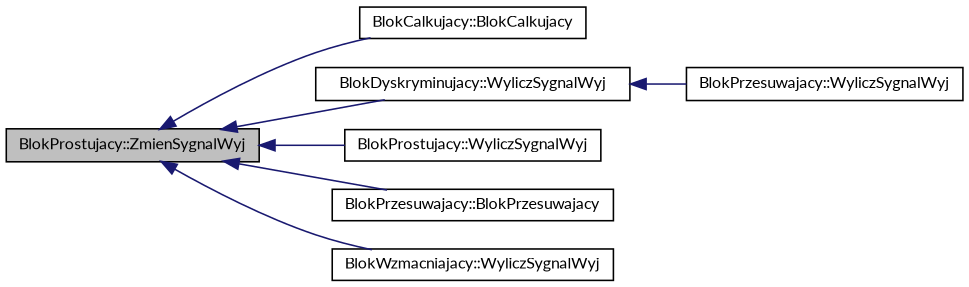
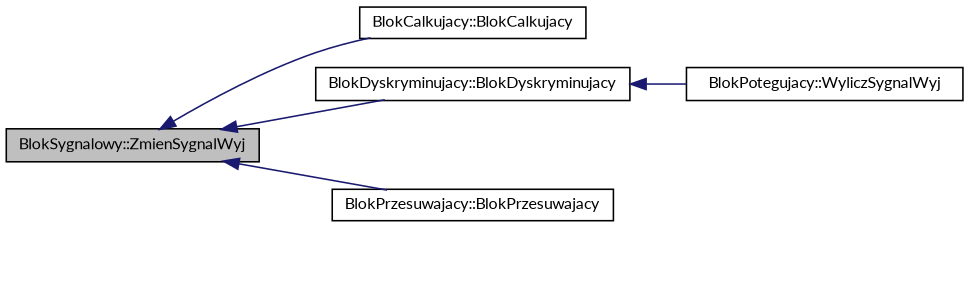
(473, 84) -> (473, 84)
(825, 84) -> (825, 84)
(133, 145) -> (133, 145)
(473, 145) -> none
(473, 265) -> none
